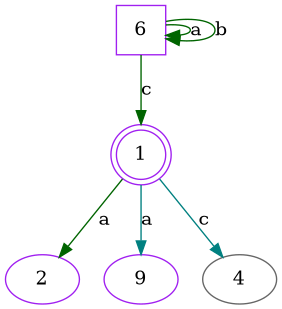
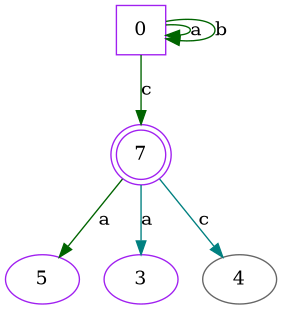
(141, 30) -> (141, 30)
(141, 155) -> (141, 155)
(42, 279) -> (42, 279)
(141, 279) -> (141, 279)
